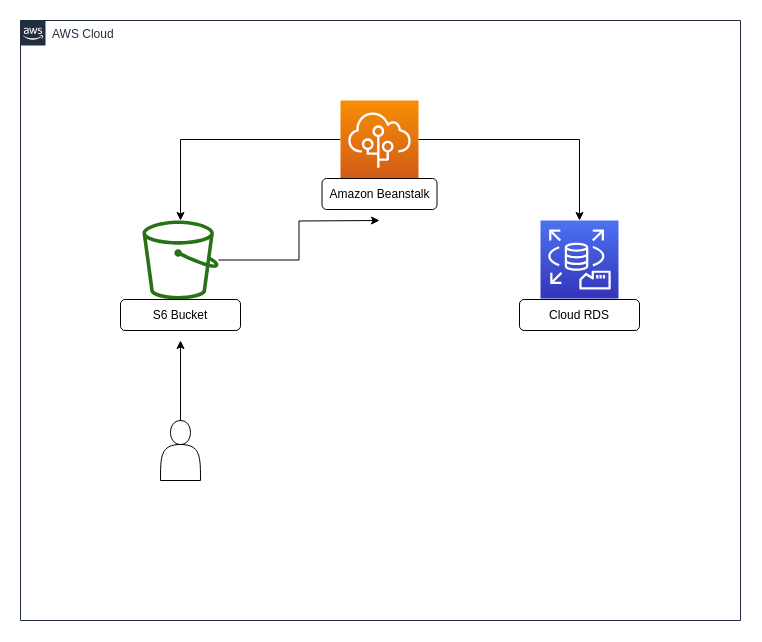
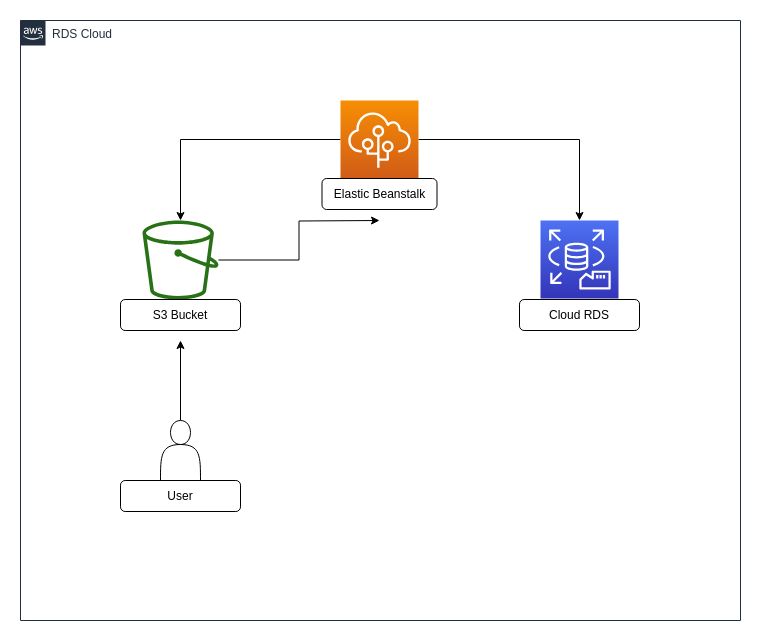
(80, 35) -> (80, 35)
(380, 195) -> (380, 195)
(181, 316) -> (181, 316)
none -> (181, 496)
